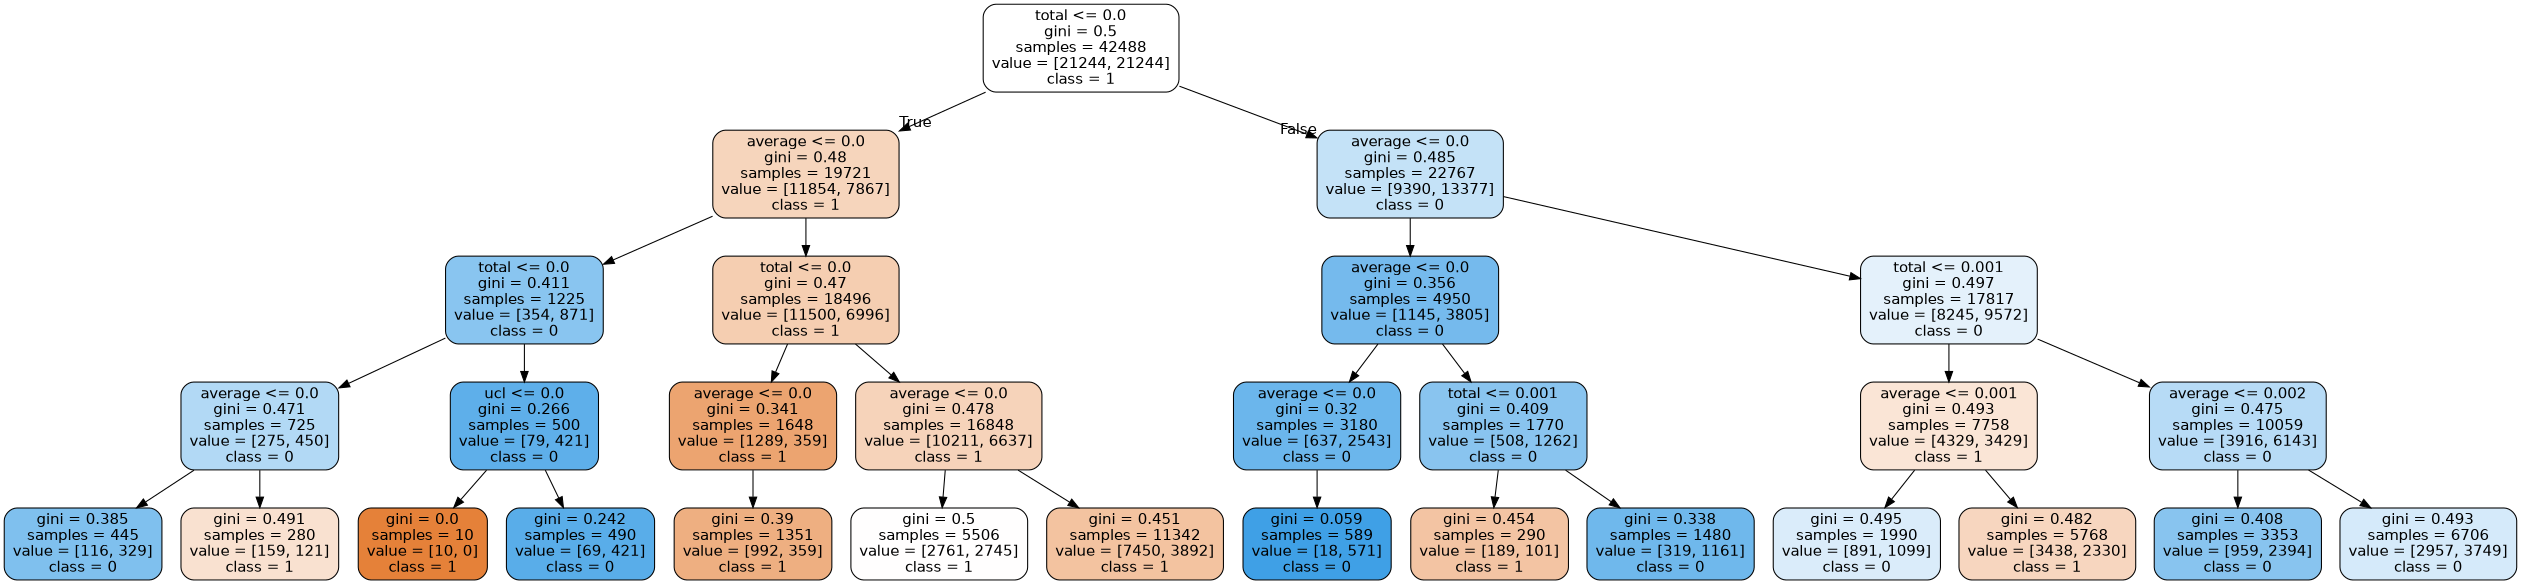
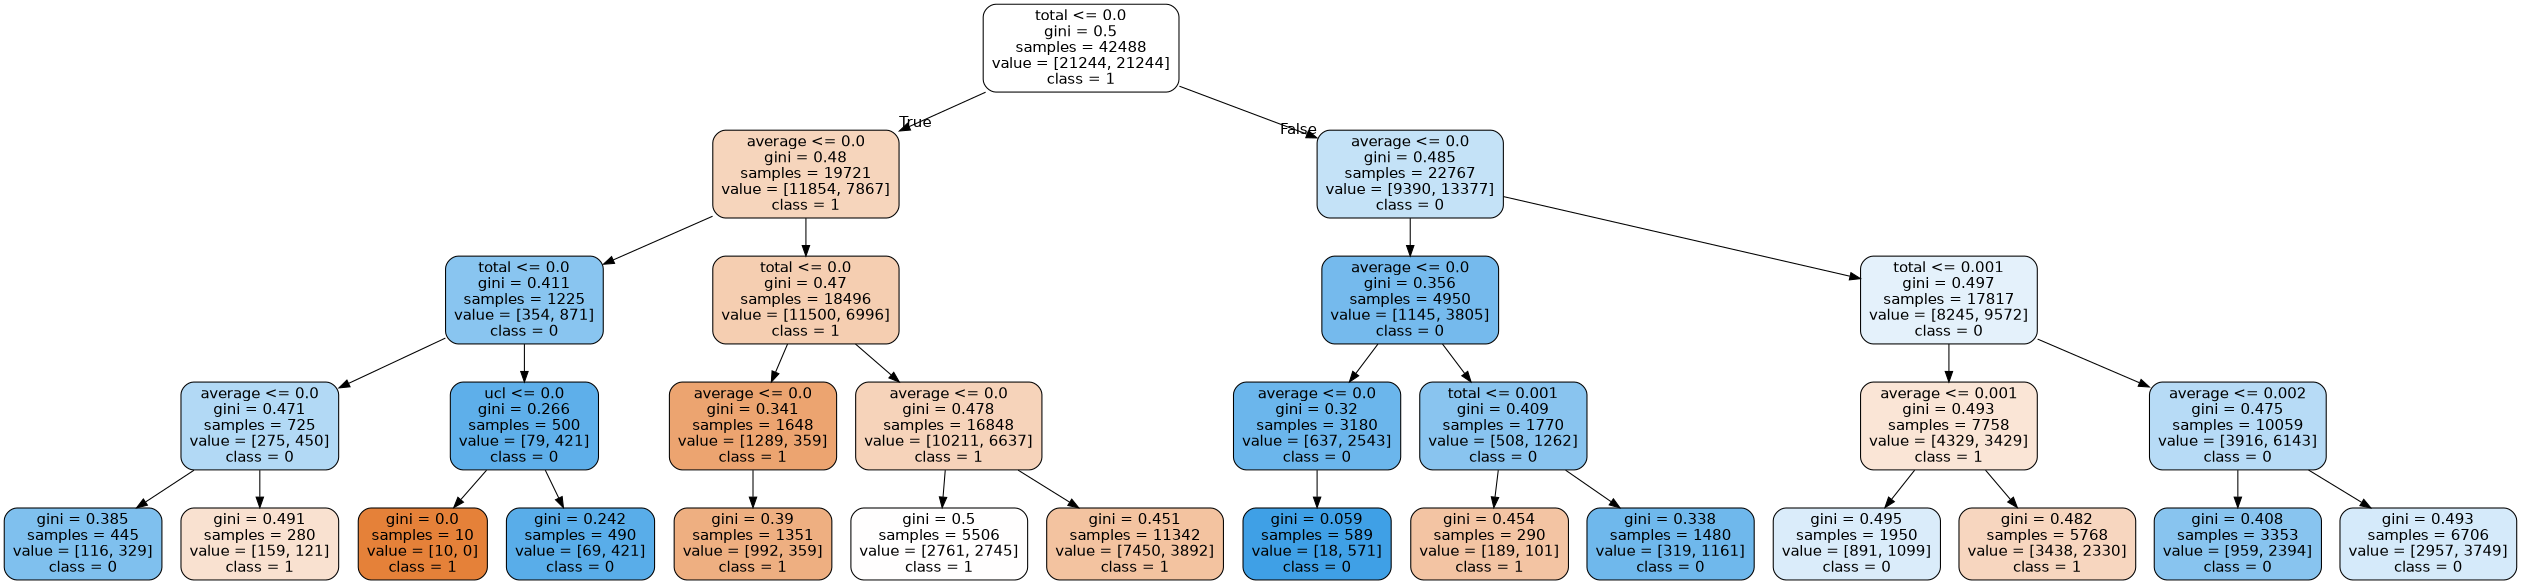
(1857, 544) -> (1857, 544)
